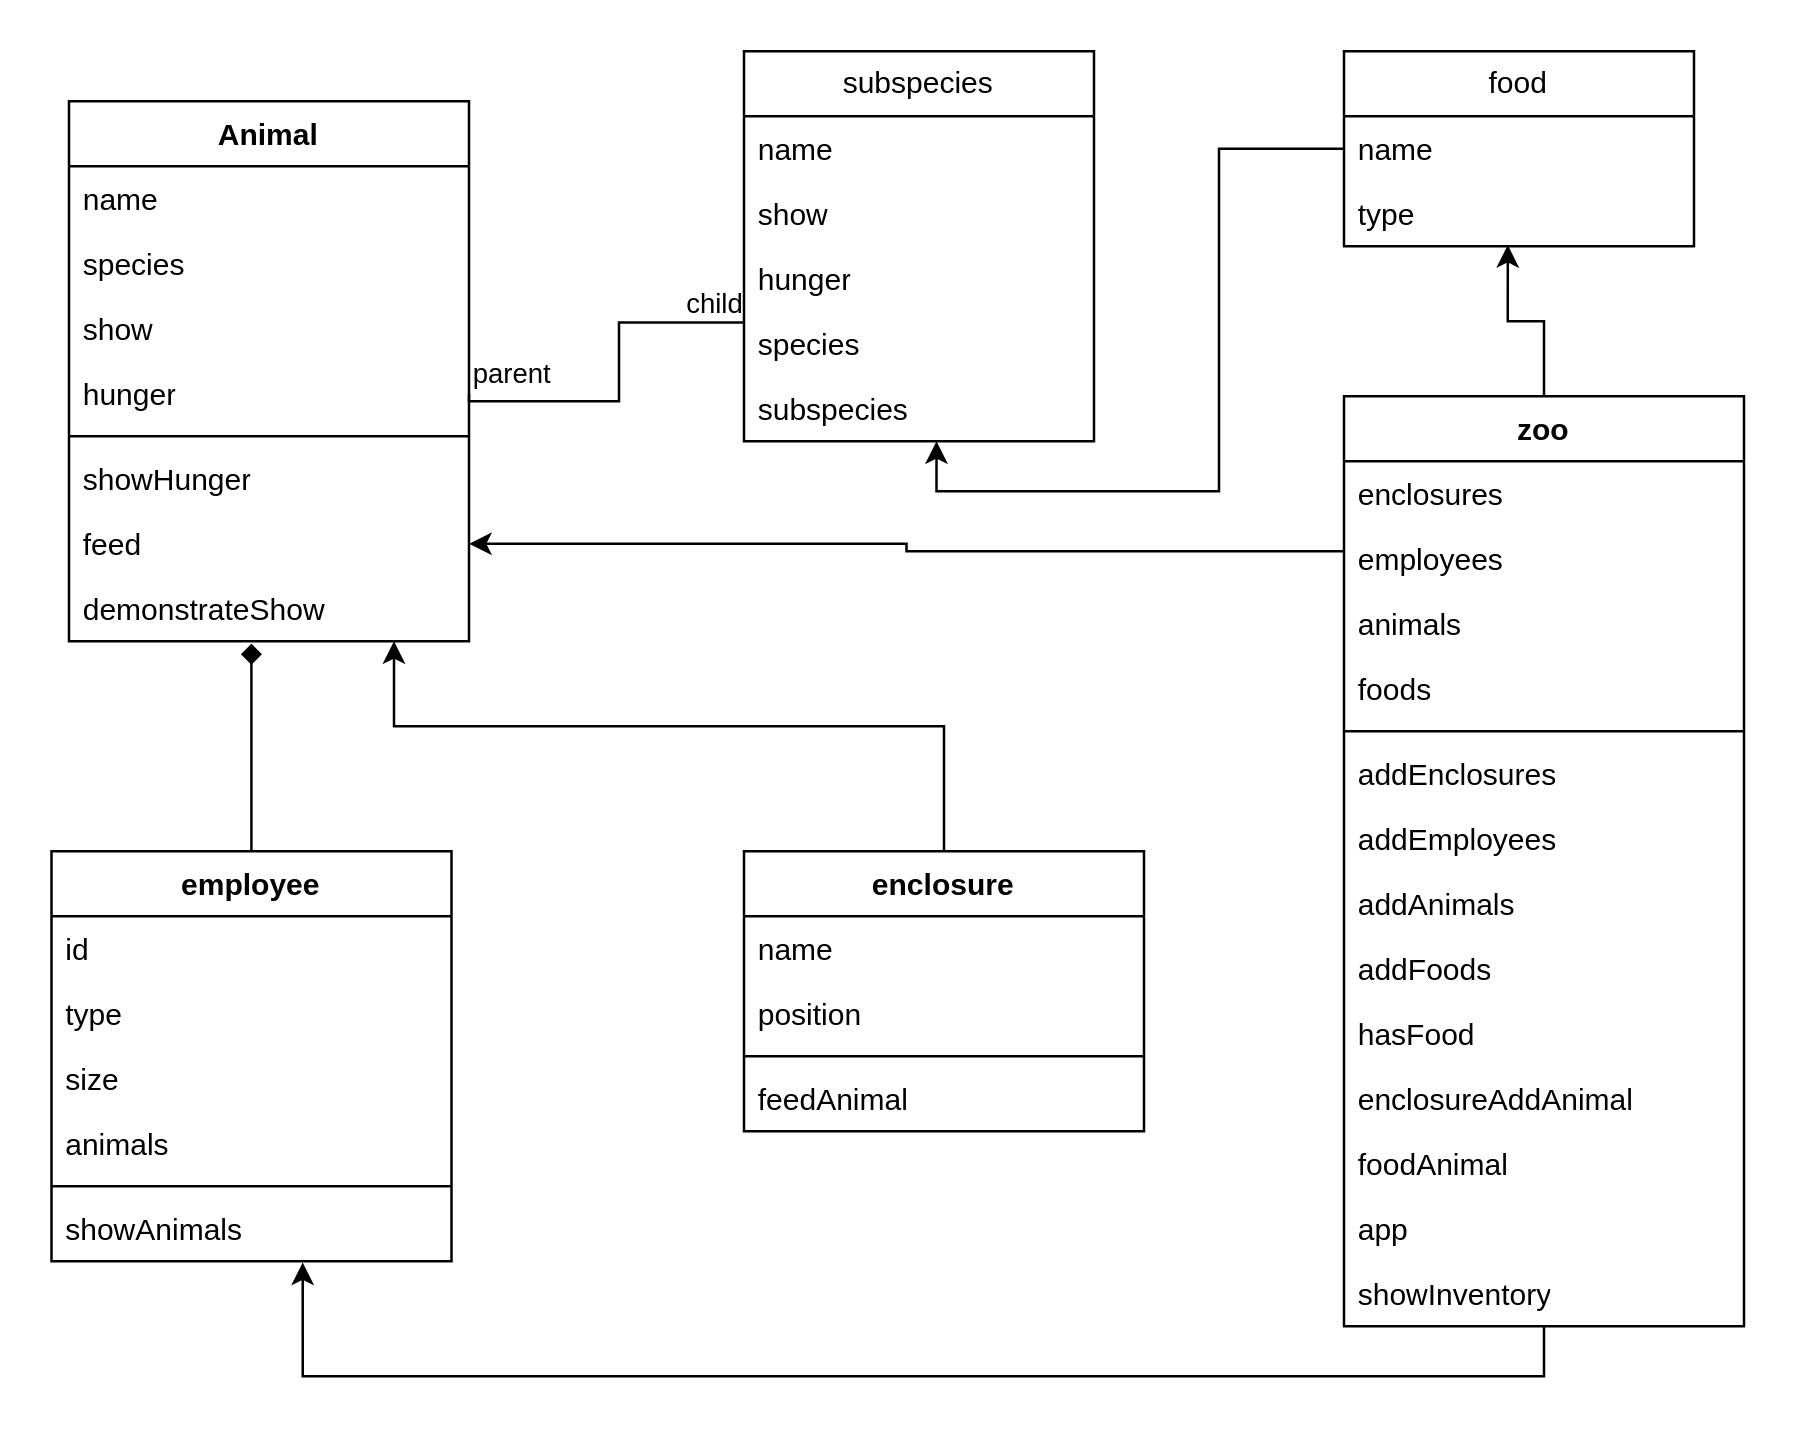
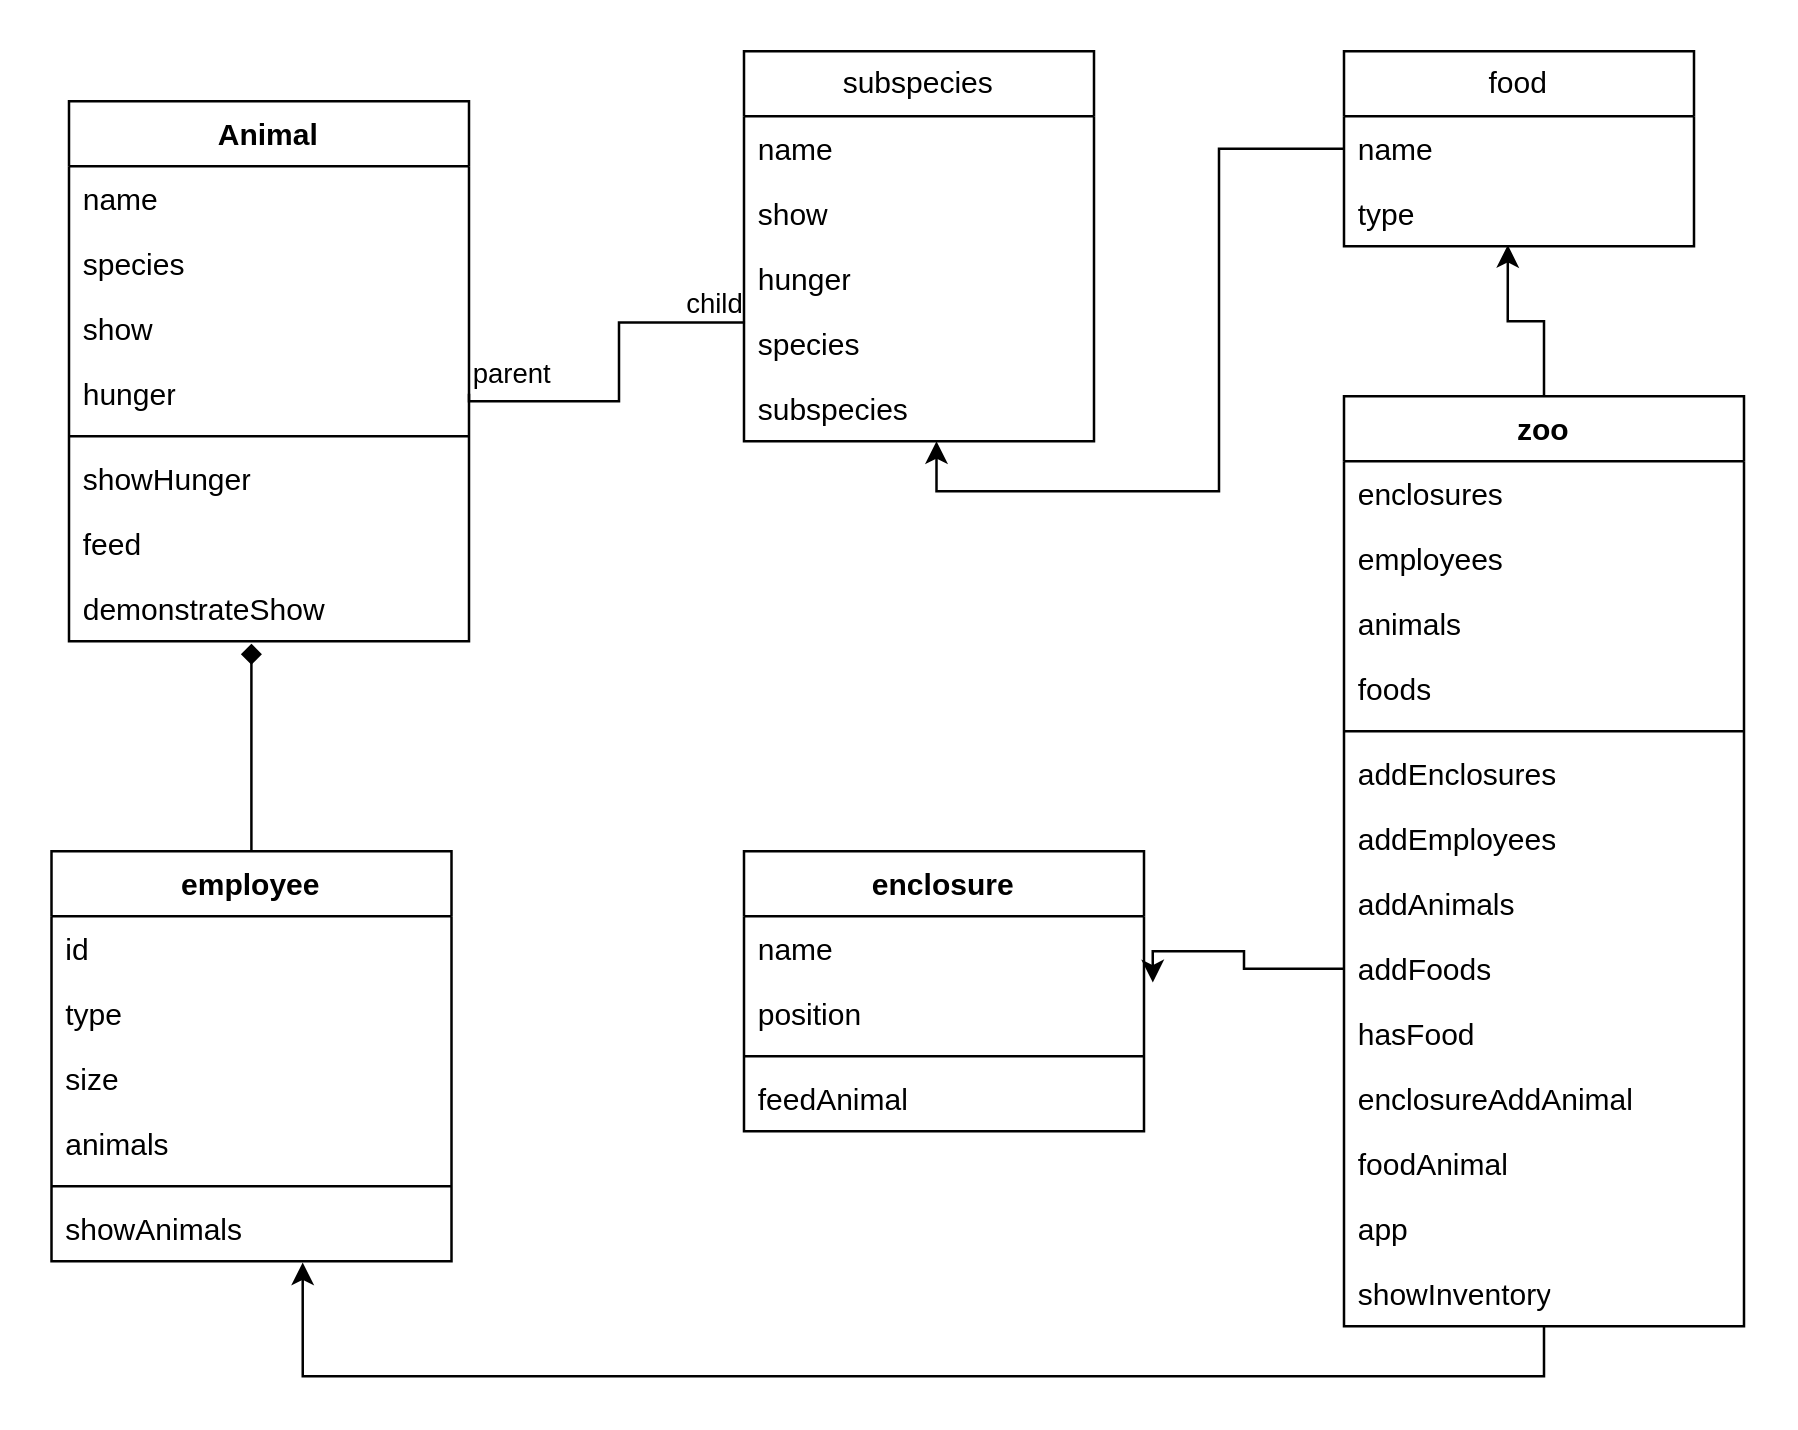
(908, 551) -> none
(697, 726) -> none
none -> (1244, 954)
